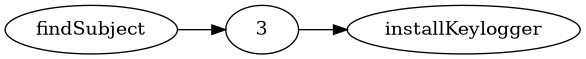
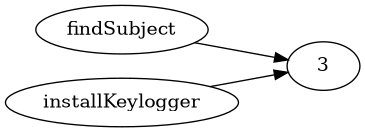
(316, 30) -> (243, 81)
